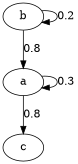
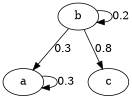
(32, 49) -> (63, 49)
(23, 111) -> (92, 46)
